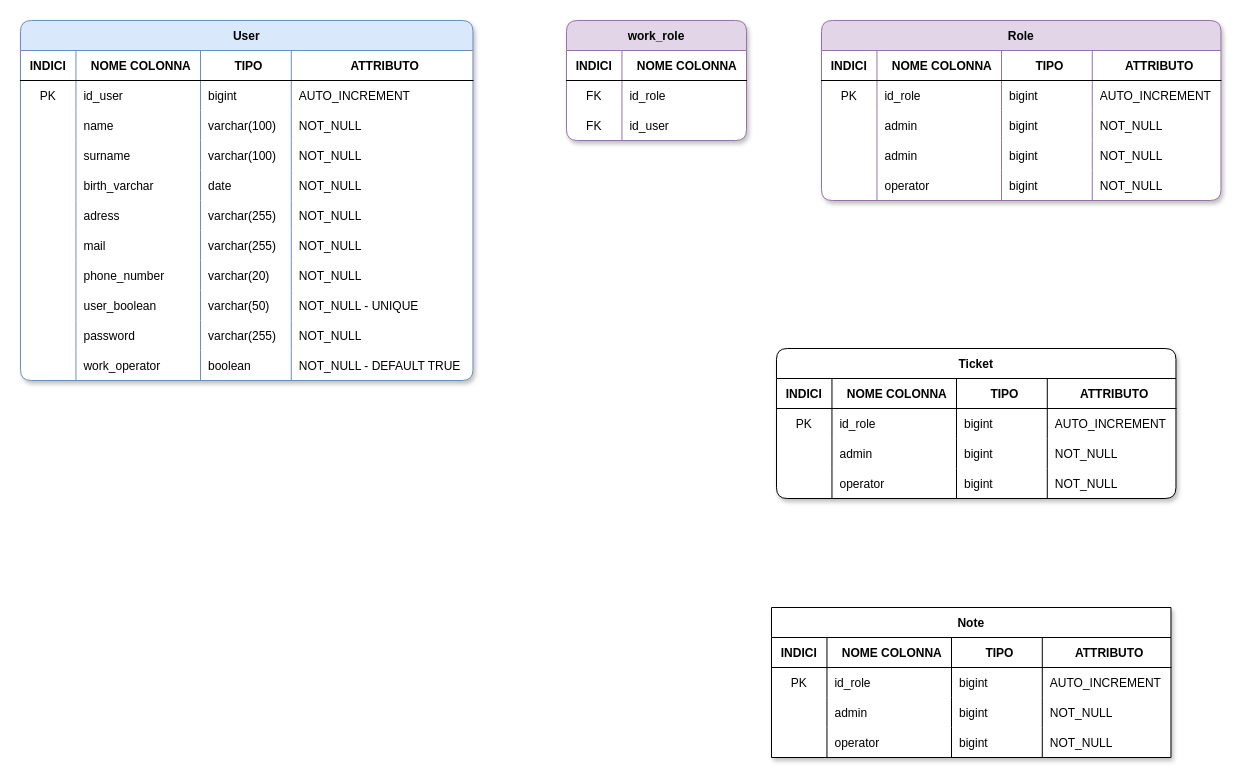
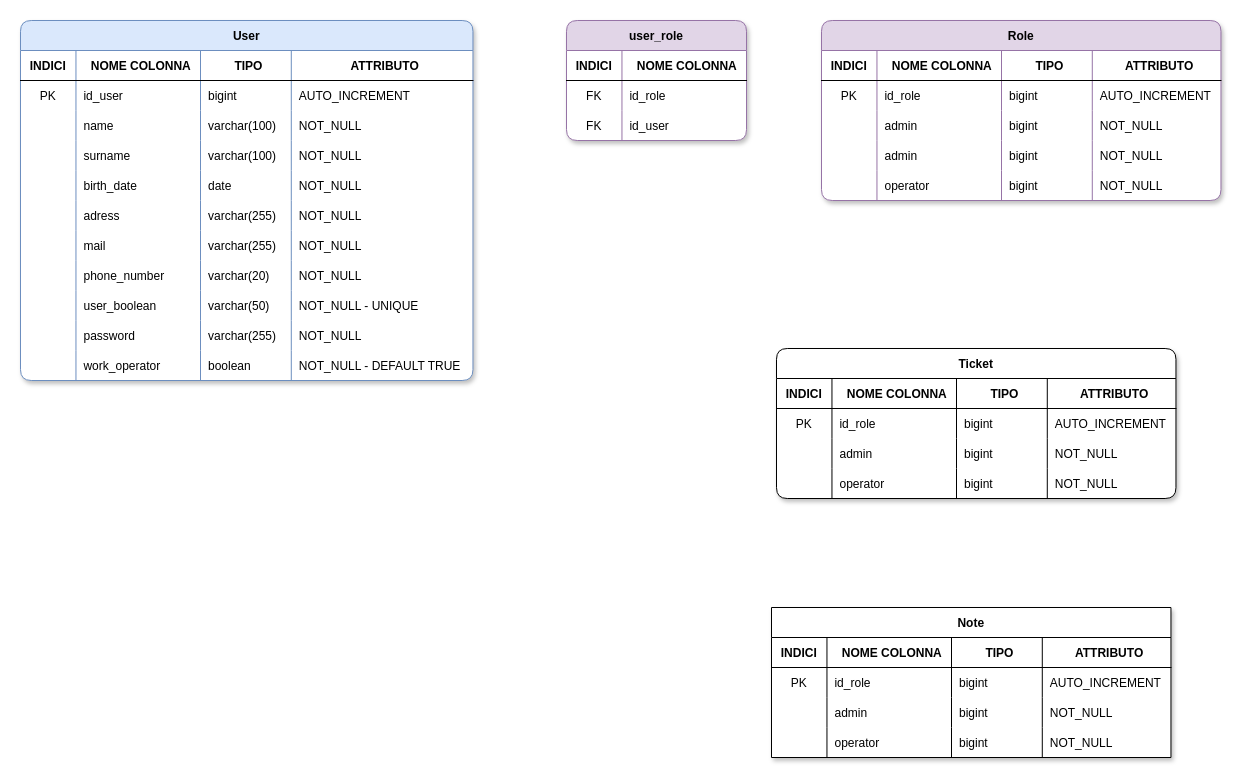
(656, 36) -> (656, 36)
(126, 186) -> (116, 186)
